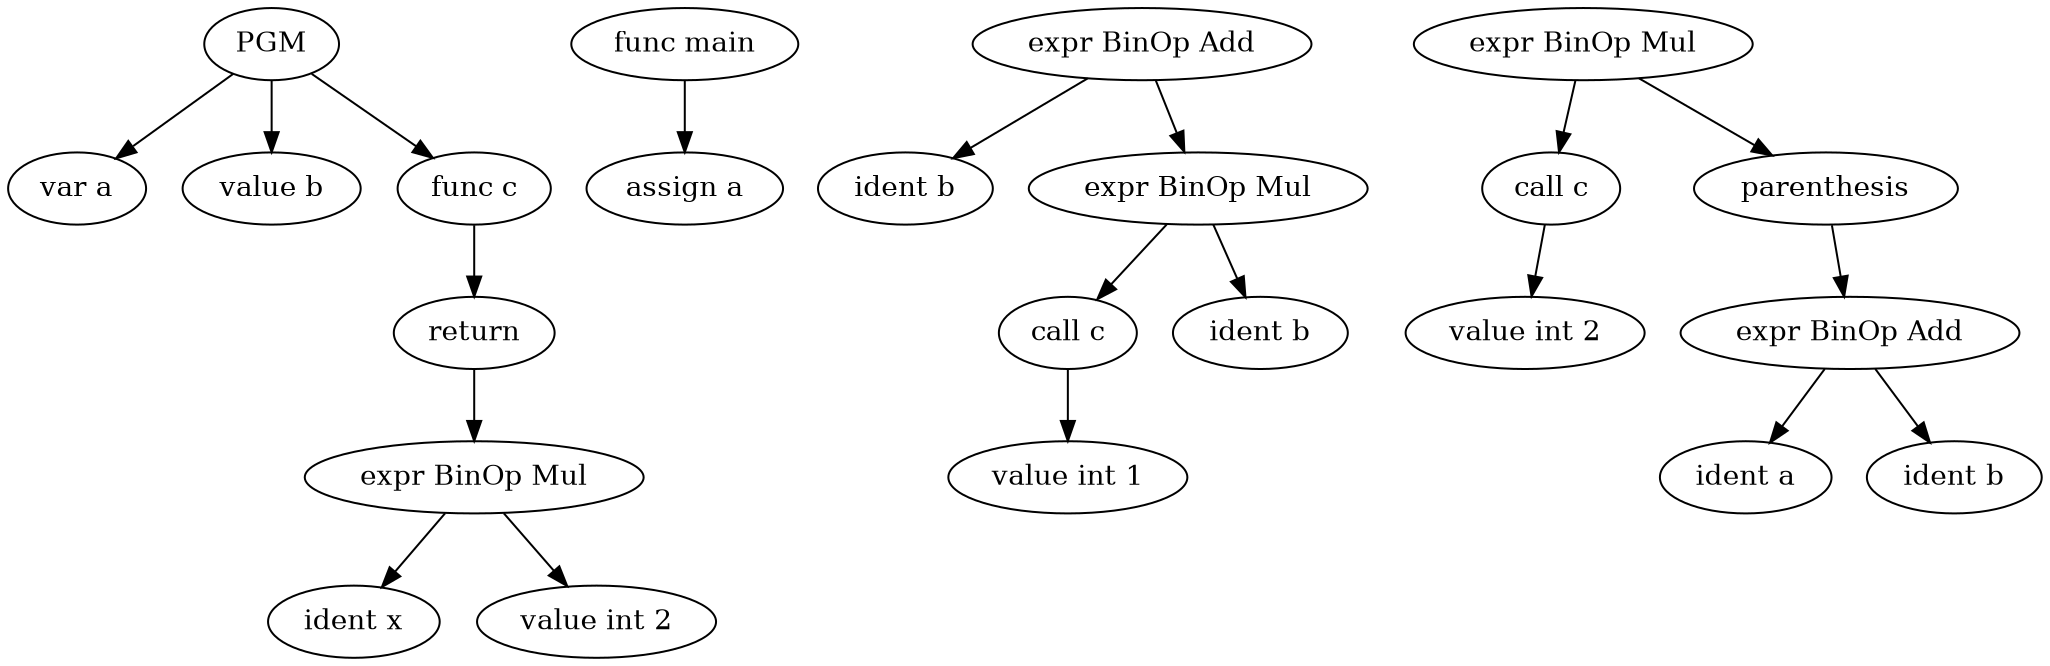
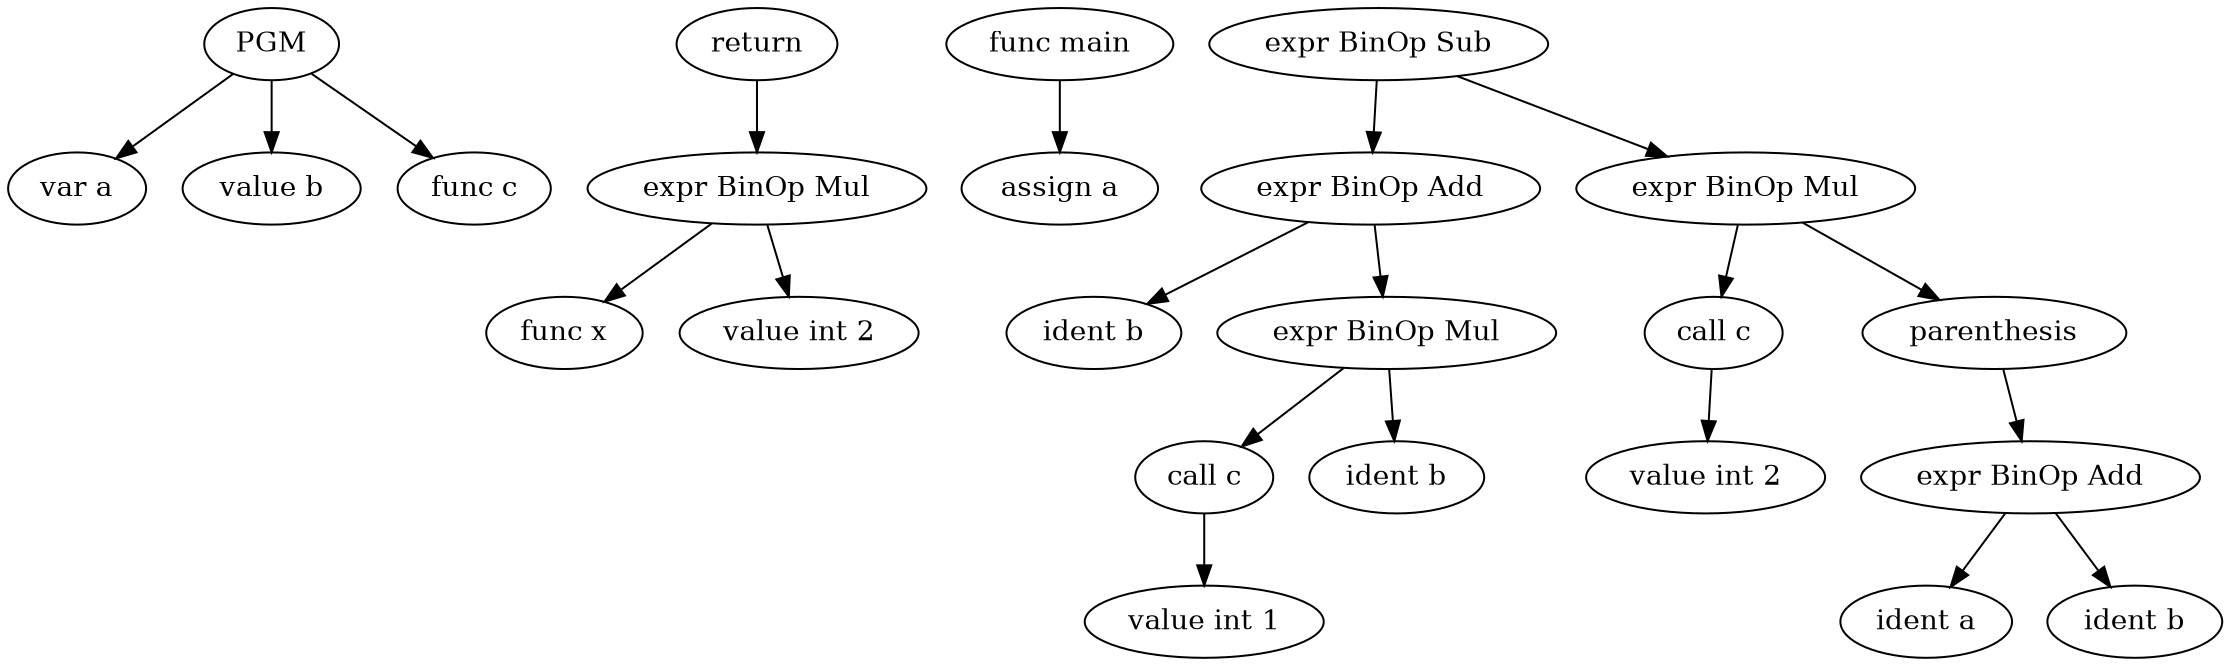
none -> (1379, 44)
(474, 251) -> none
(354, 622) -> (564, 333)
